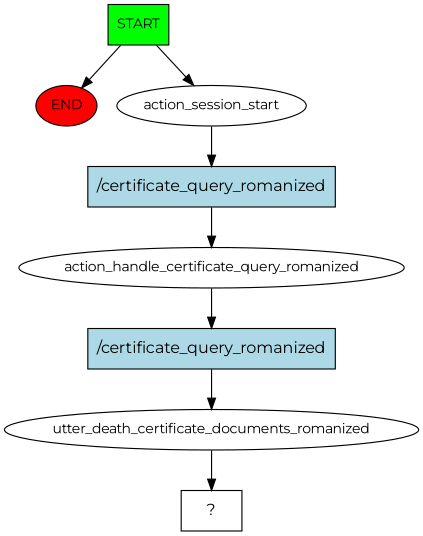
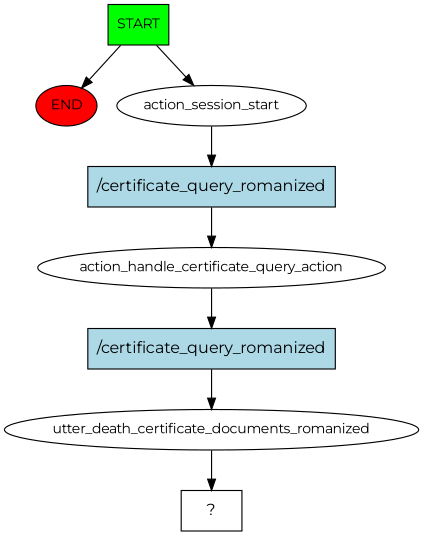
(212, 268) -> (212, 268)
